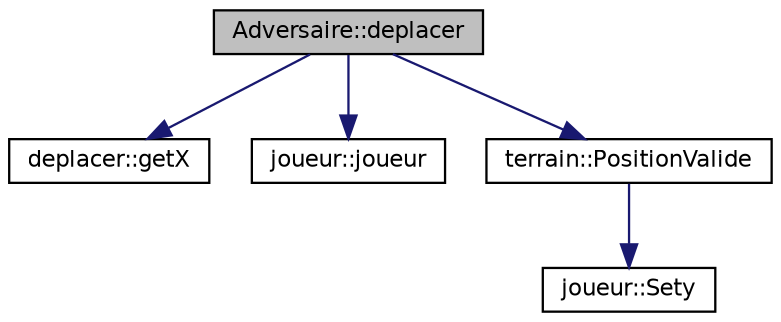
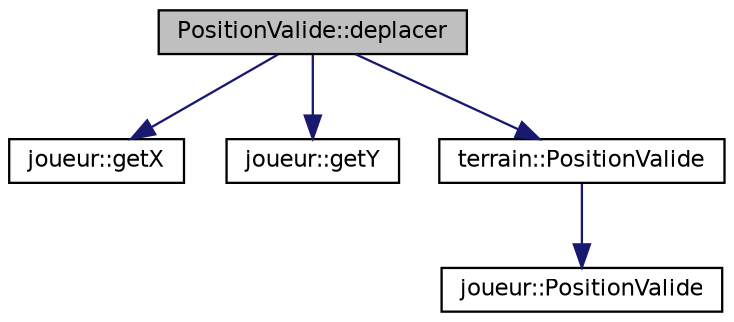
(348, 32) -> (313, 32)
(109, 161) -> (97, 161)
(348, 161) -> (313, 161)
(629, 290) -> (582, 290)
